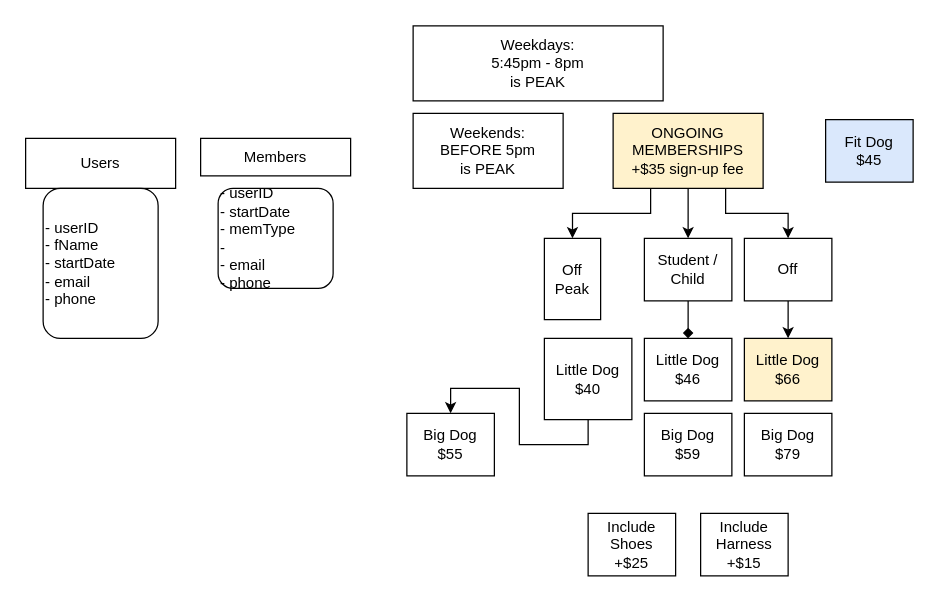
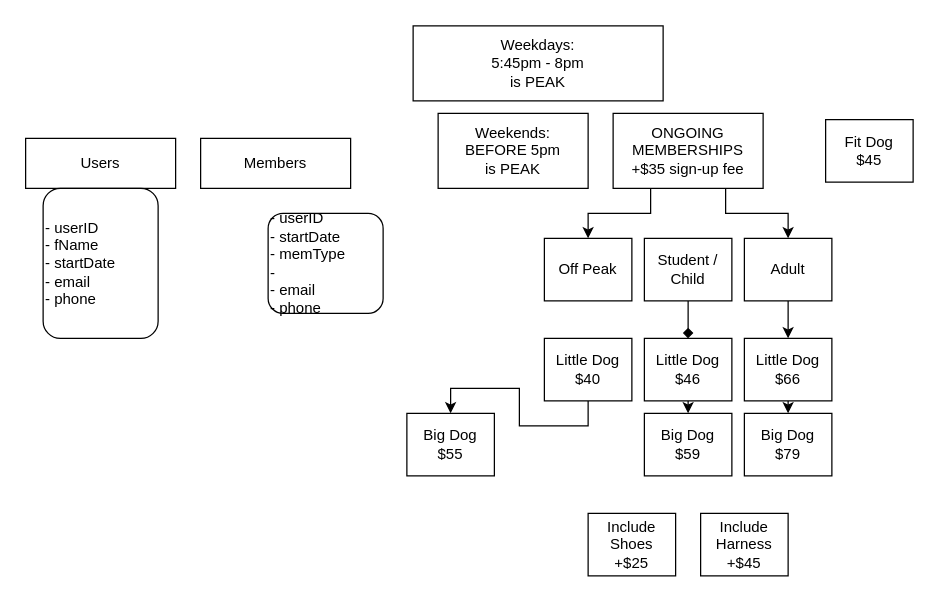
(488, 151) -> (513, 151)
(688, 151) -> (688, 151)
(869, 151) -> (869, 151)
(276, 157) -> (276, 163)
(688, 209) -> none
(276, 238) -> (326, 263)
(788, 269) -> (788, 269)
(573, 279) -> (588, 269)
(788, 369) -> (788, 369)
(588, 379) -> (588, 369)
none -> (688, 403)
none -> (788, 403)
(744, 544) -> (744, 544)
